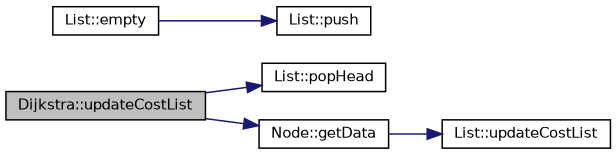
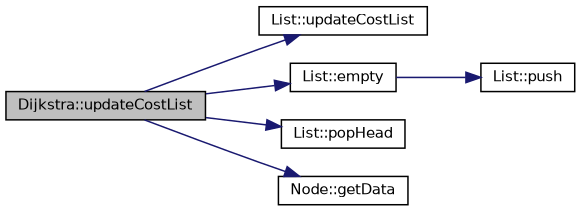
none -> (240, 90)
(408, 134) -> (215, 65)
